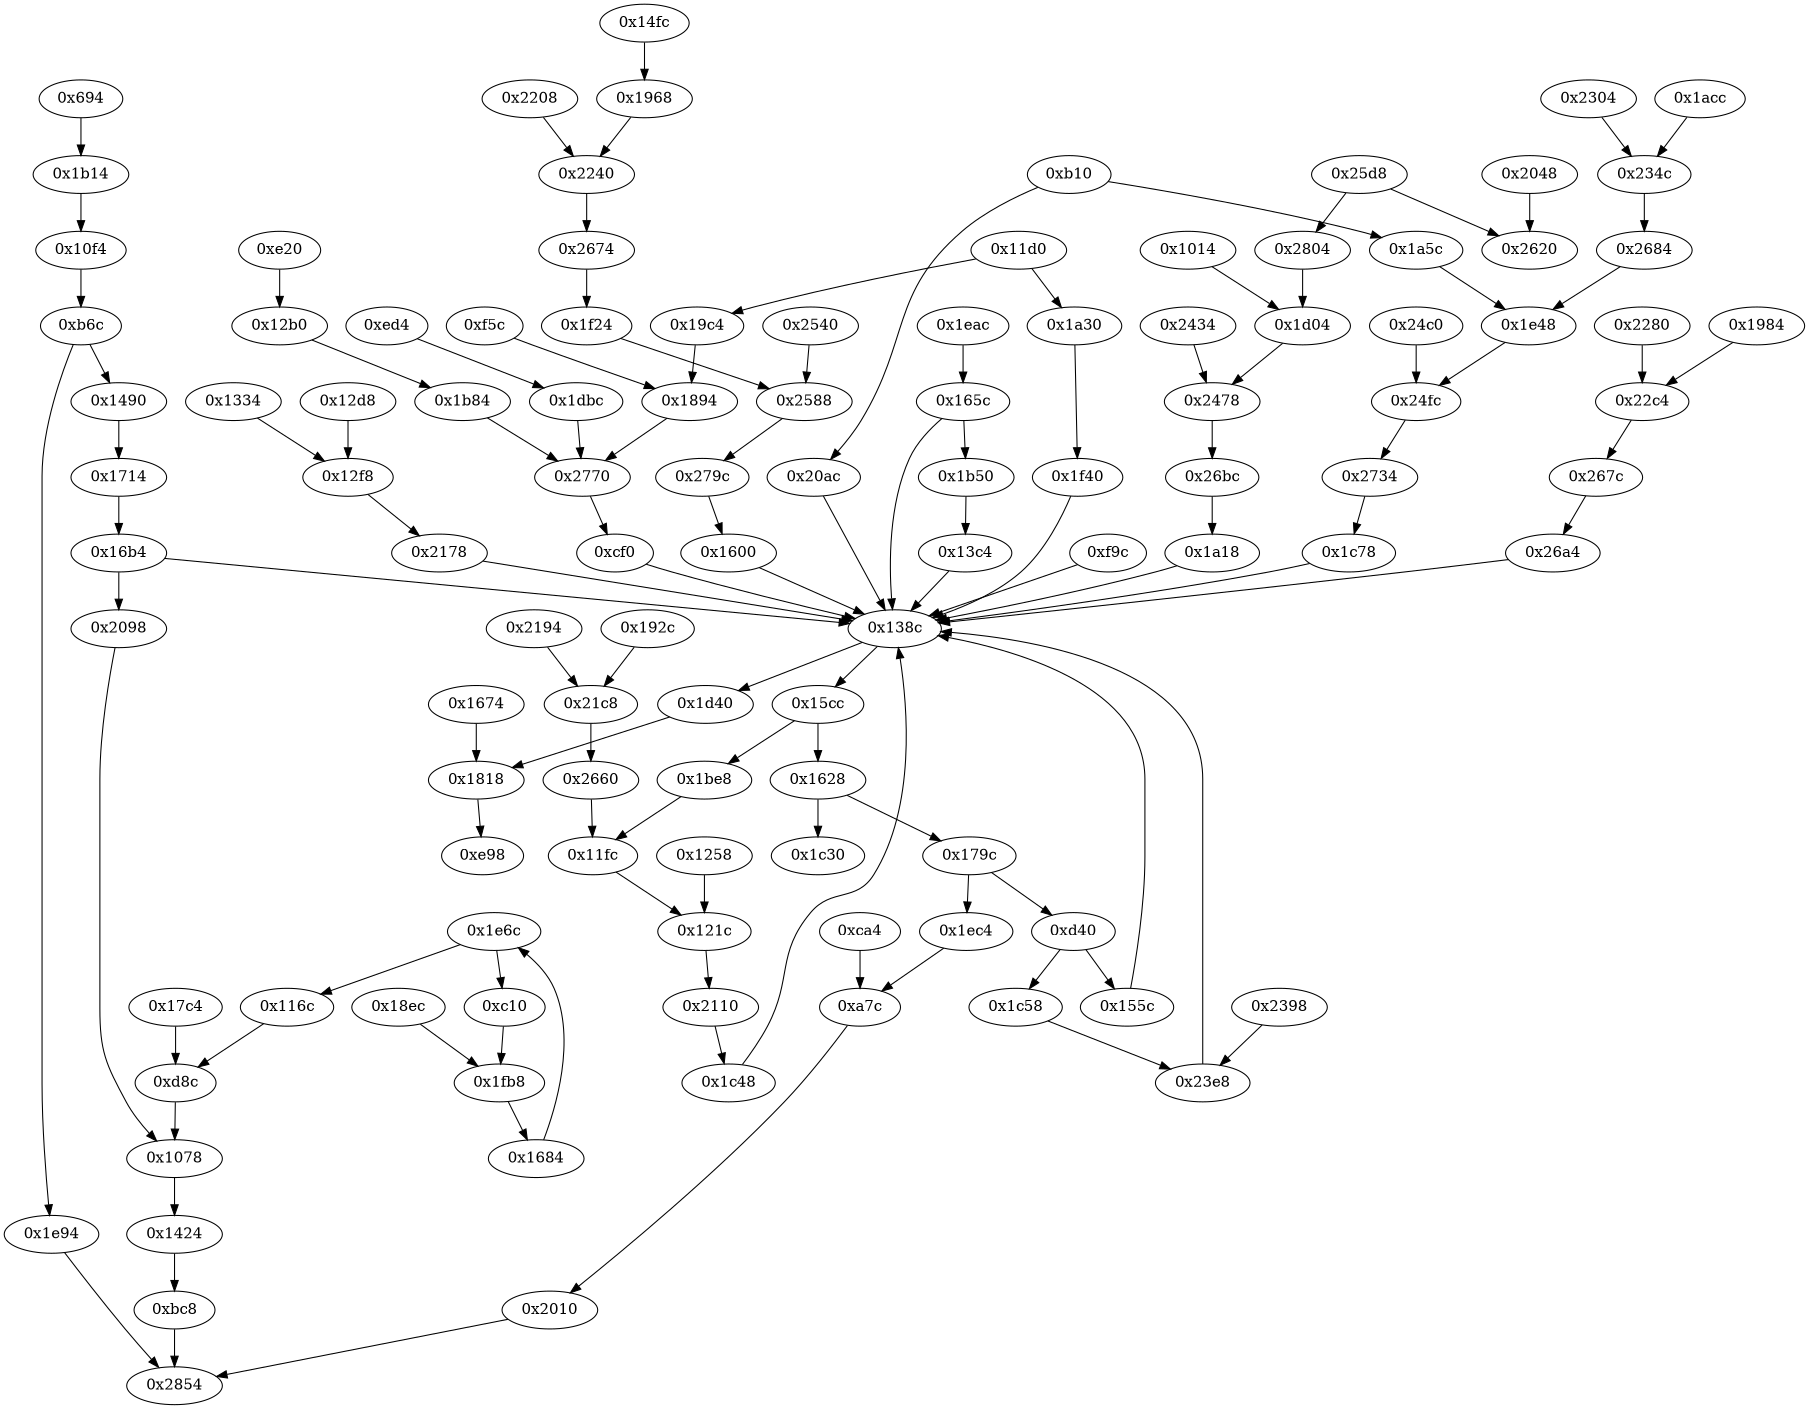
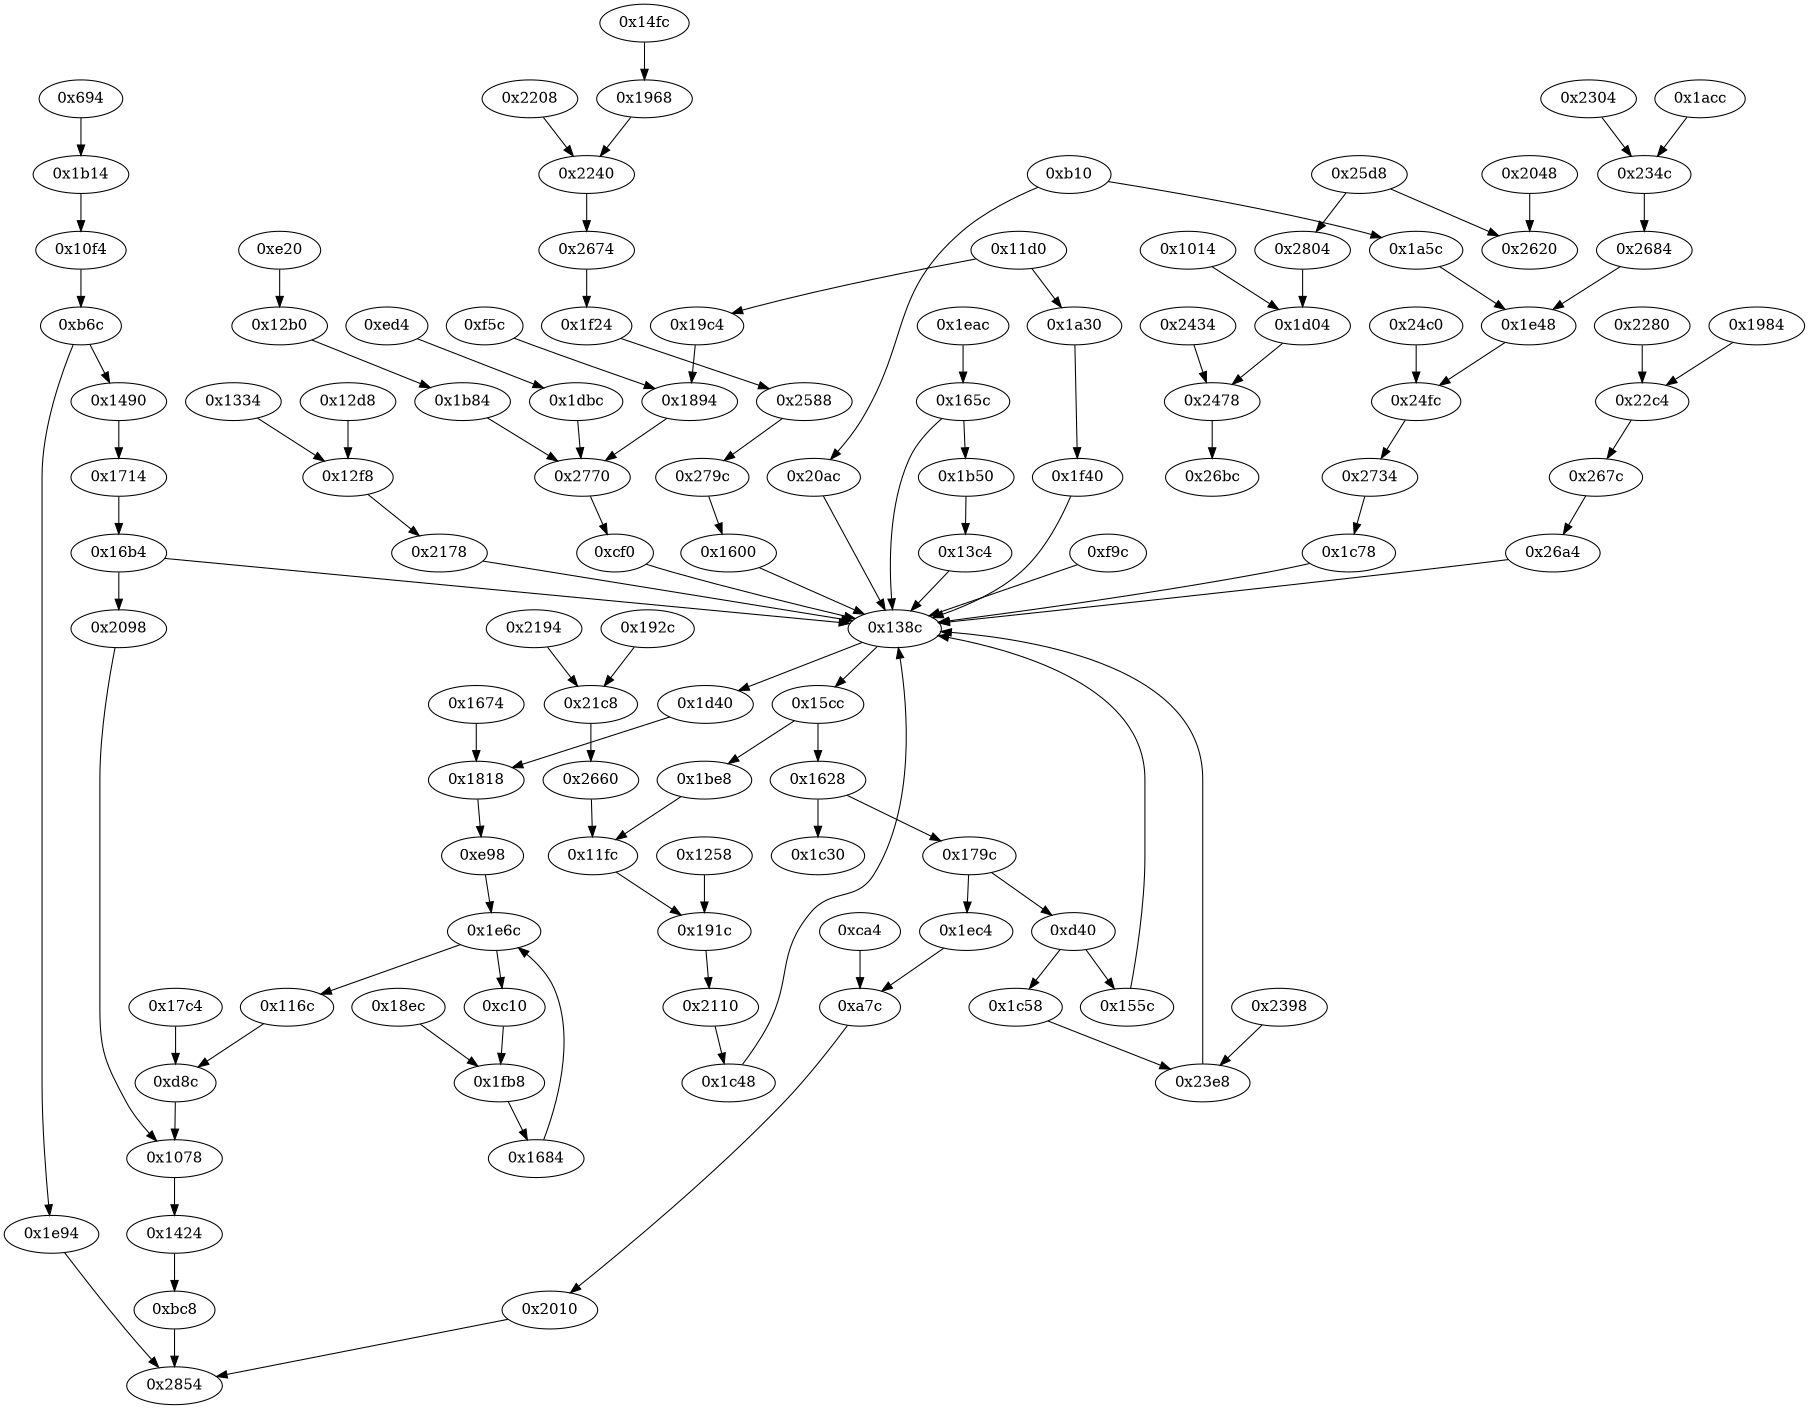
(811, 326) -> none
(1212, 553) -> none
none -> (488, 889)
(704, 932) -> (704, 932)
